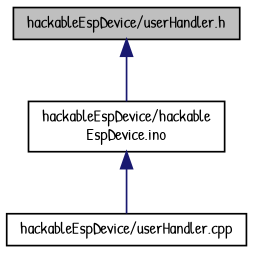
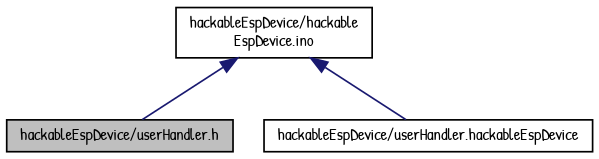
(127, 79) -> (183, 94)
(127, 230) -> (428, 136)
